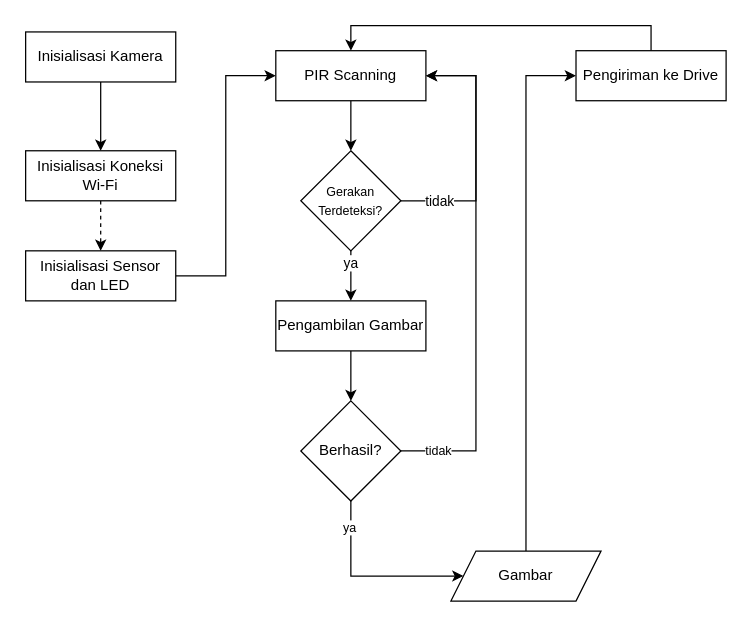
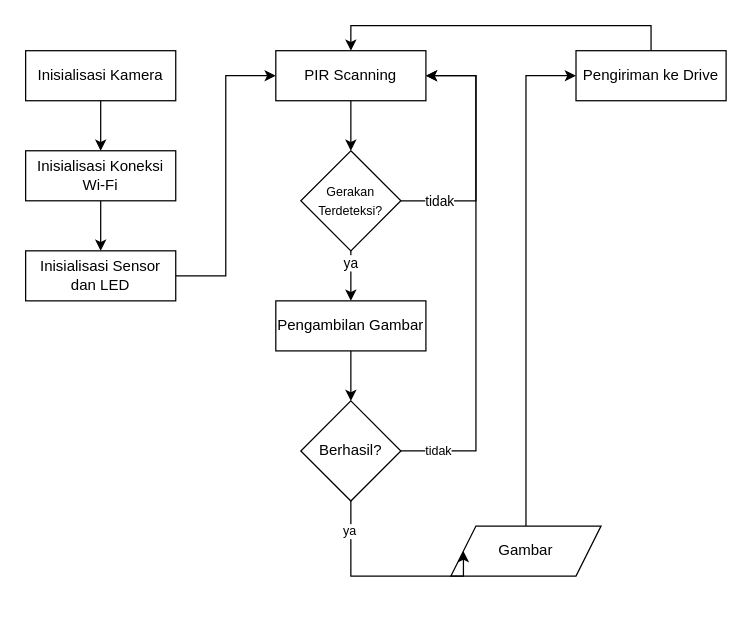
(101, 57) -> (101, 76)
(101, 221) -> (101, 221)
(526, 576) -> (526, 551)
